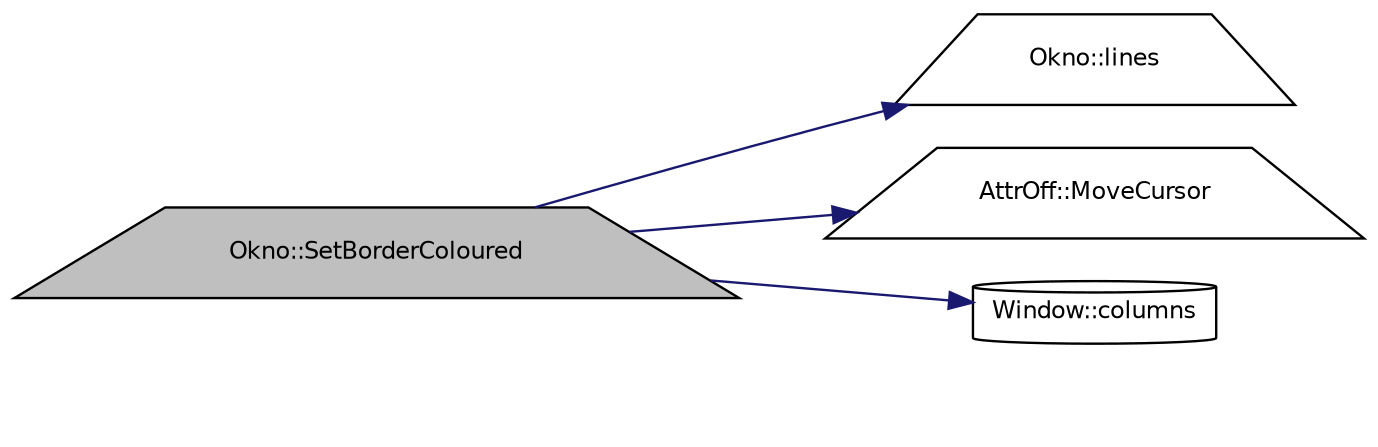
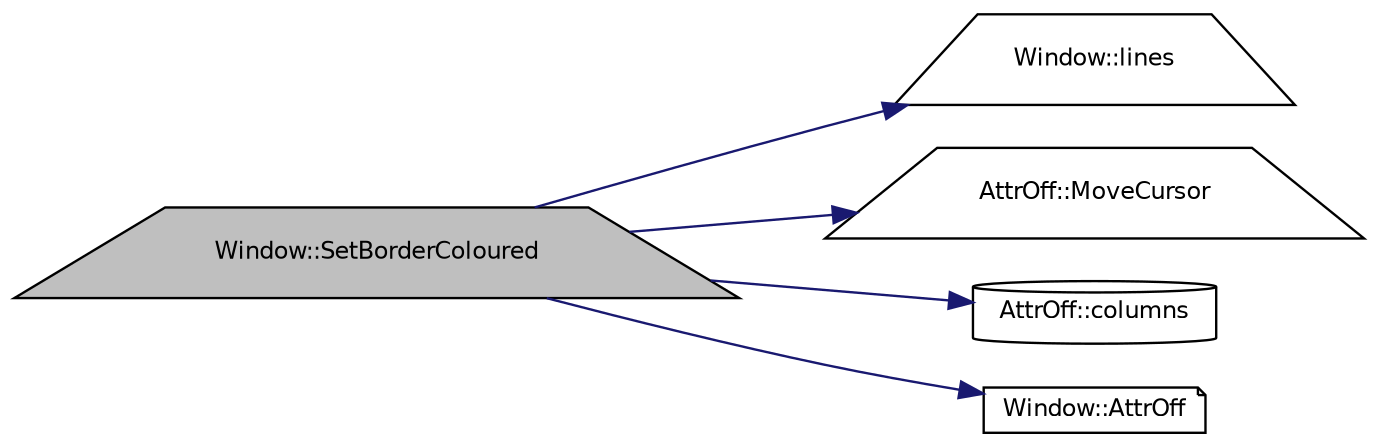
(1095, 60) -> (1095, 60)
(377, 253) -> (377, 253)
(1095, 312) -> (1095, 312)
none -> (1095, 410)
